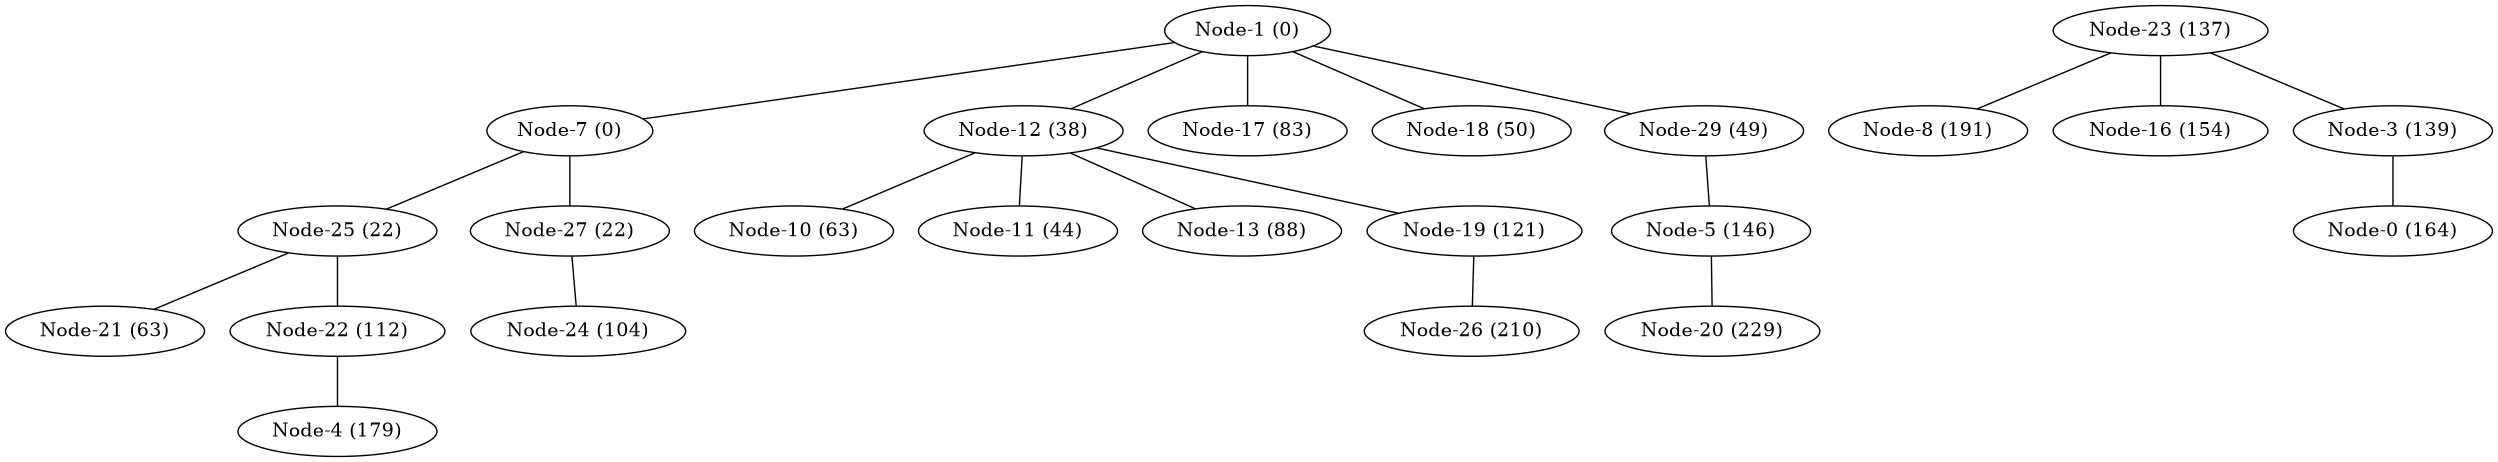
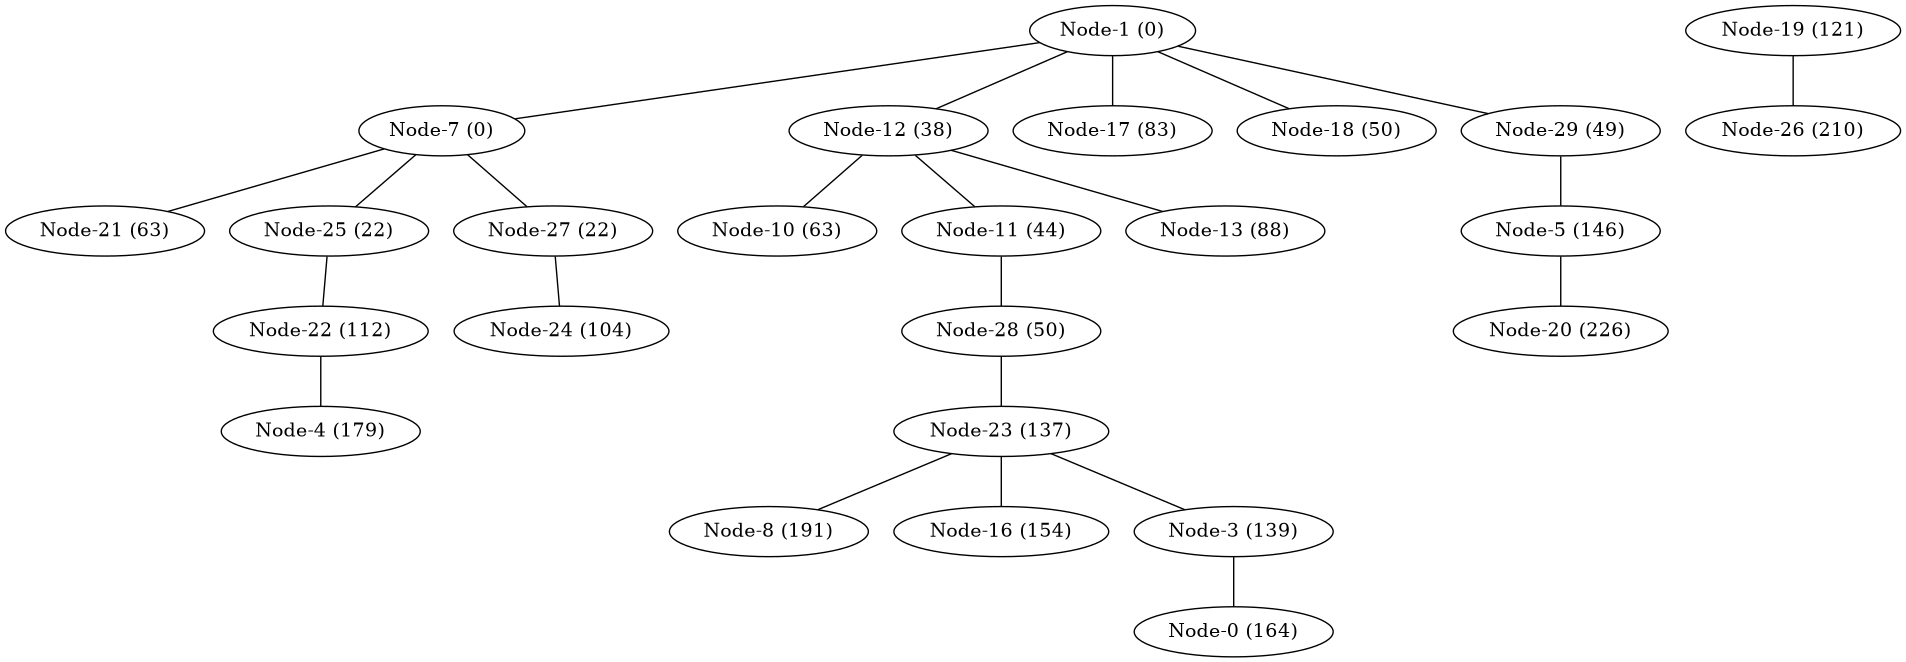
(1248, 181) -> none
(221, 281) -> (276, 180)
none -> (1001, 331)
(1712, 331) -> (1561, 331)
